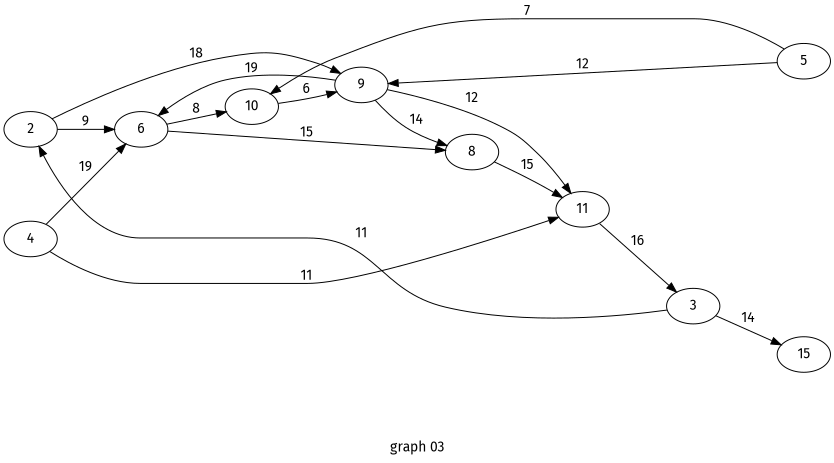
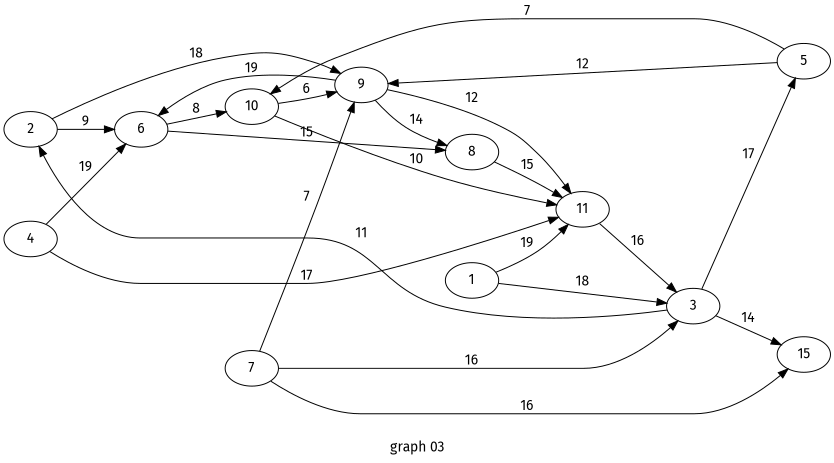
none -> (408, 167)
none -> (747, 188)
(307, 276) -> (307, 276)
none -> (472, 280)
none -> (252, 368)
